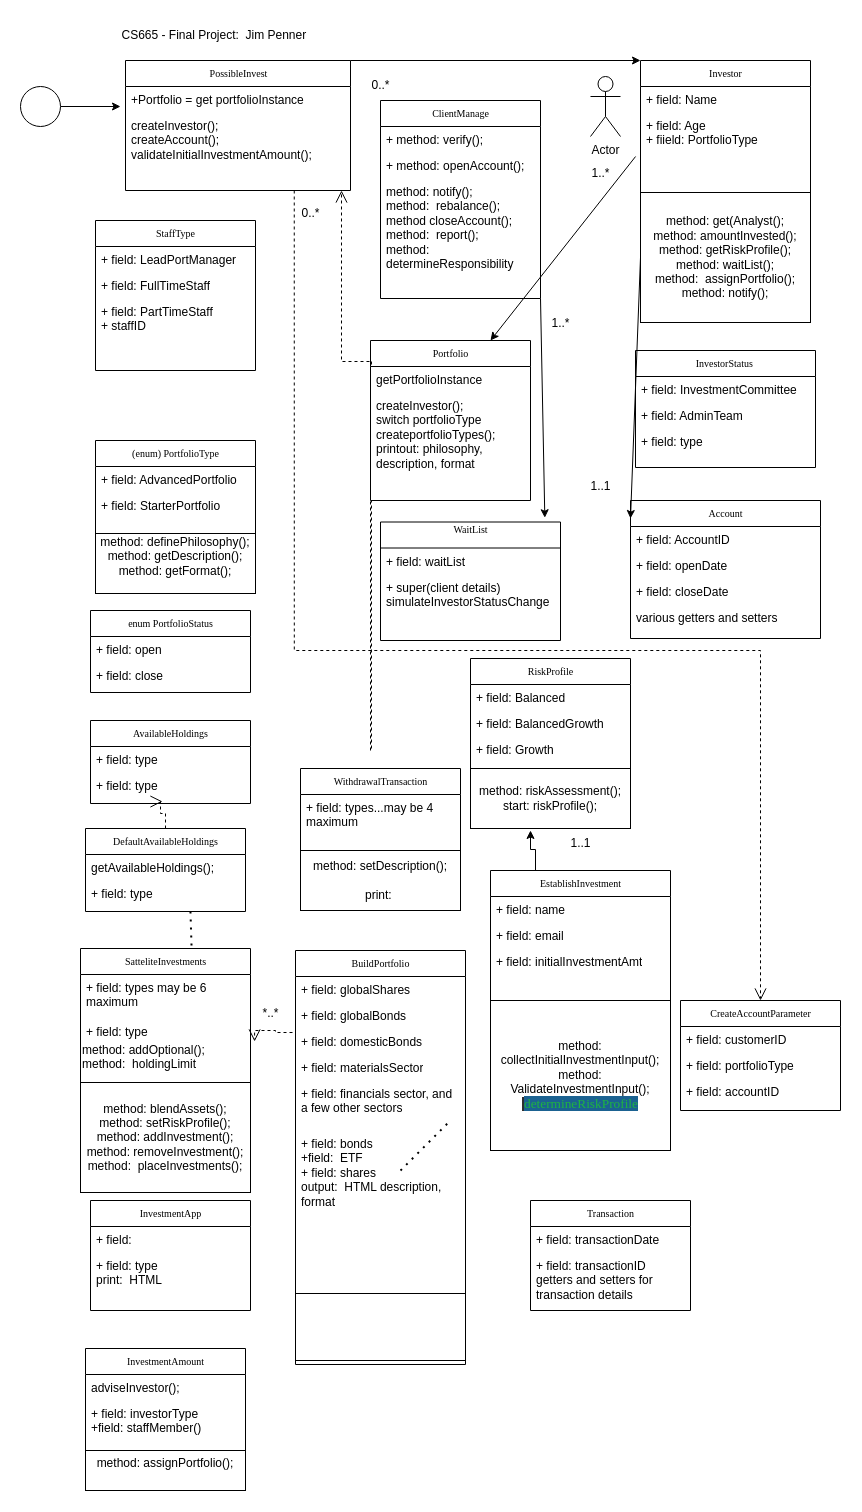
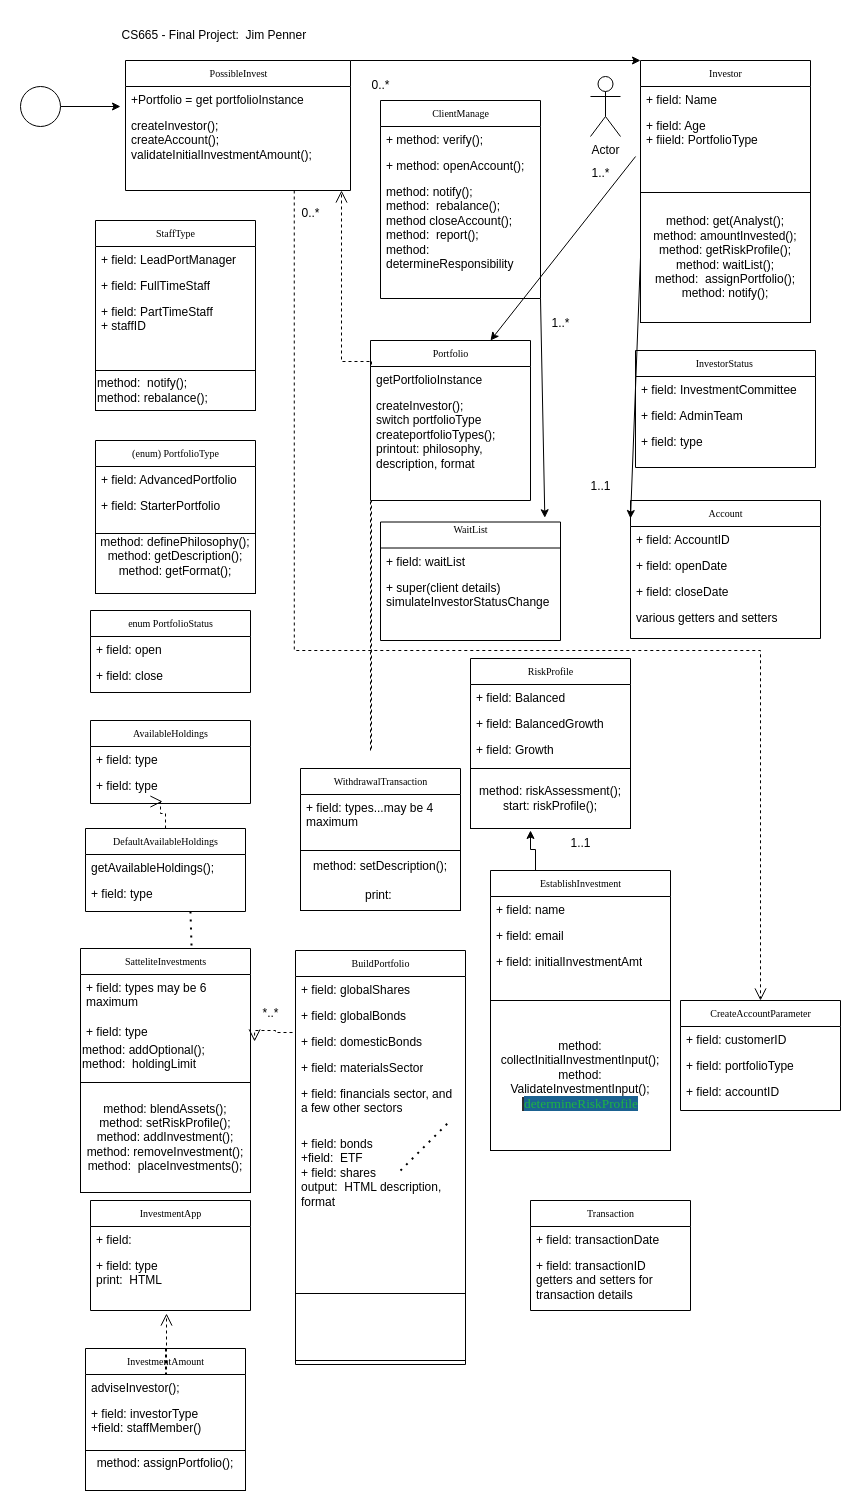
none -> (176, 391)
none -> (167, 1346)
